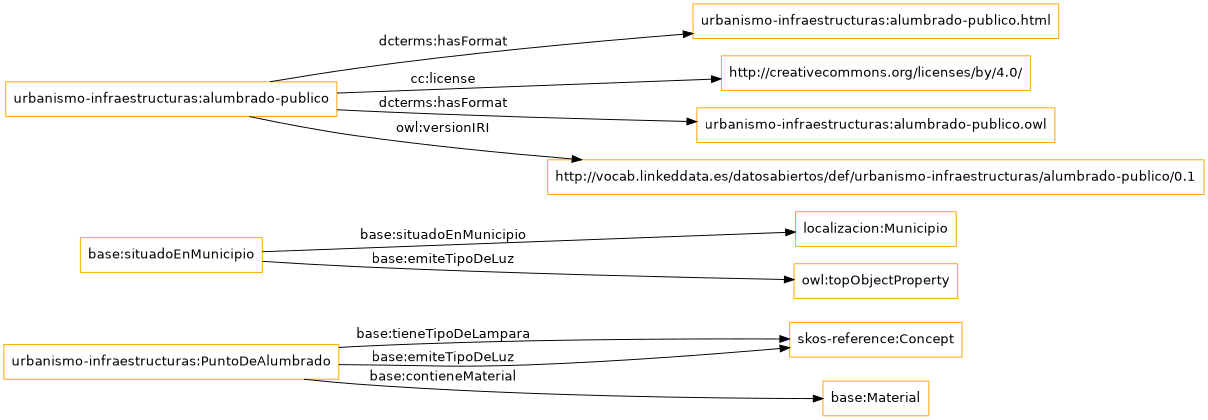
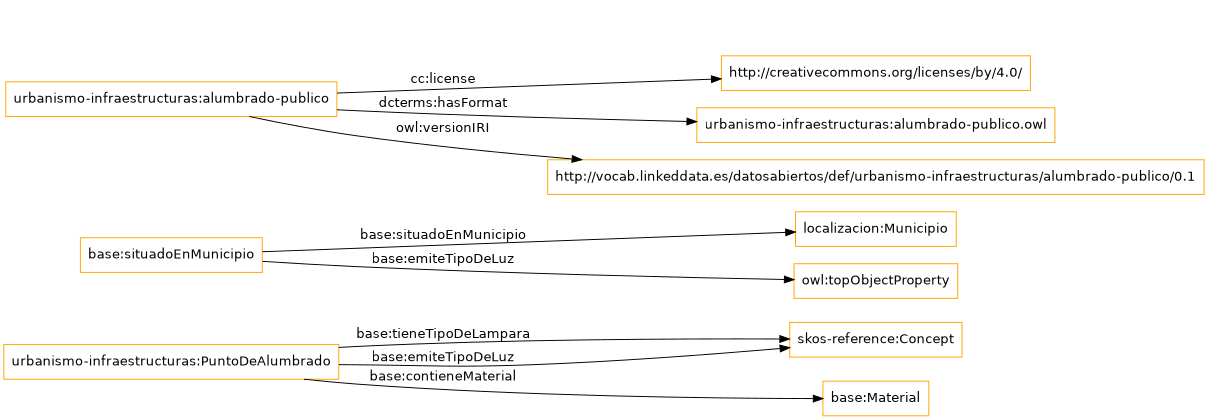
(876, 21) -> none
